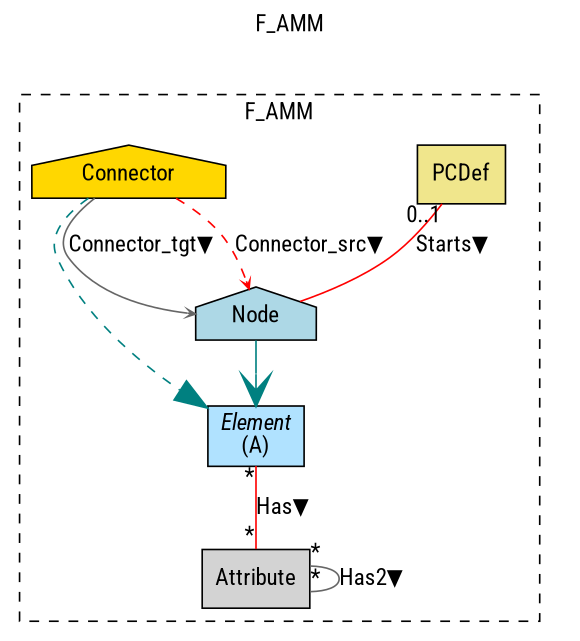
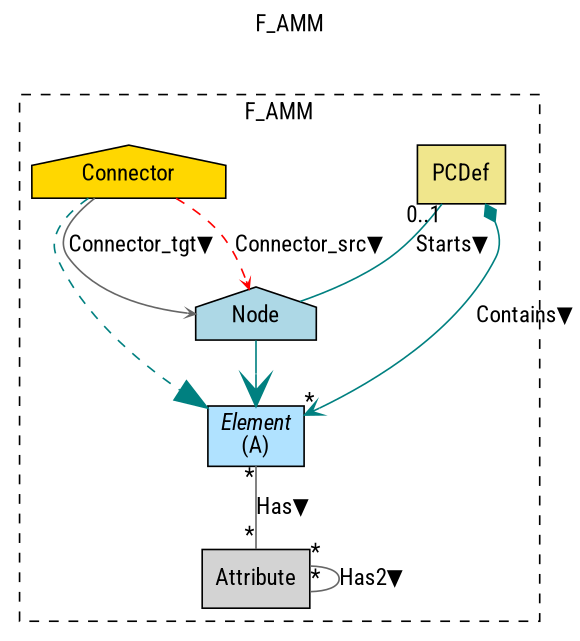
(379, 265) -> (379, 265)
none -> (433, 334)
(256, 508) -> (256, 508)
